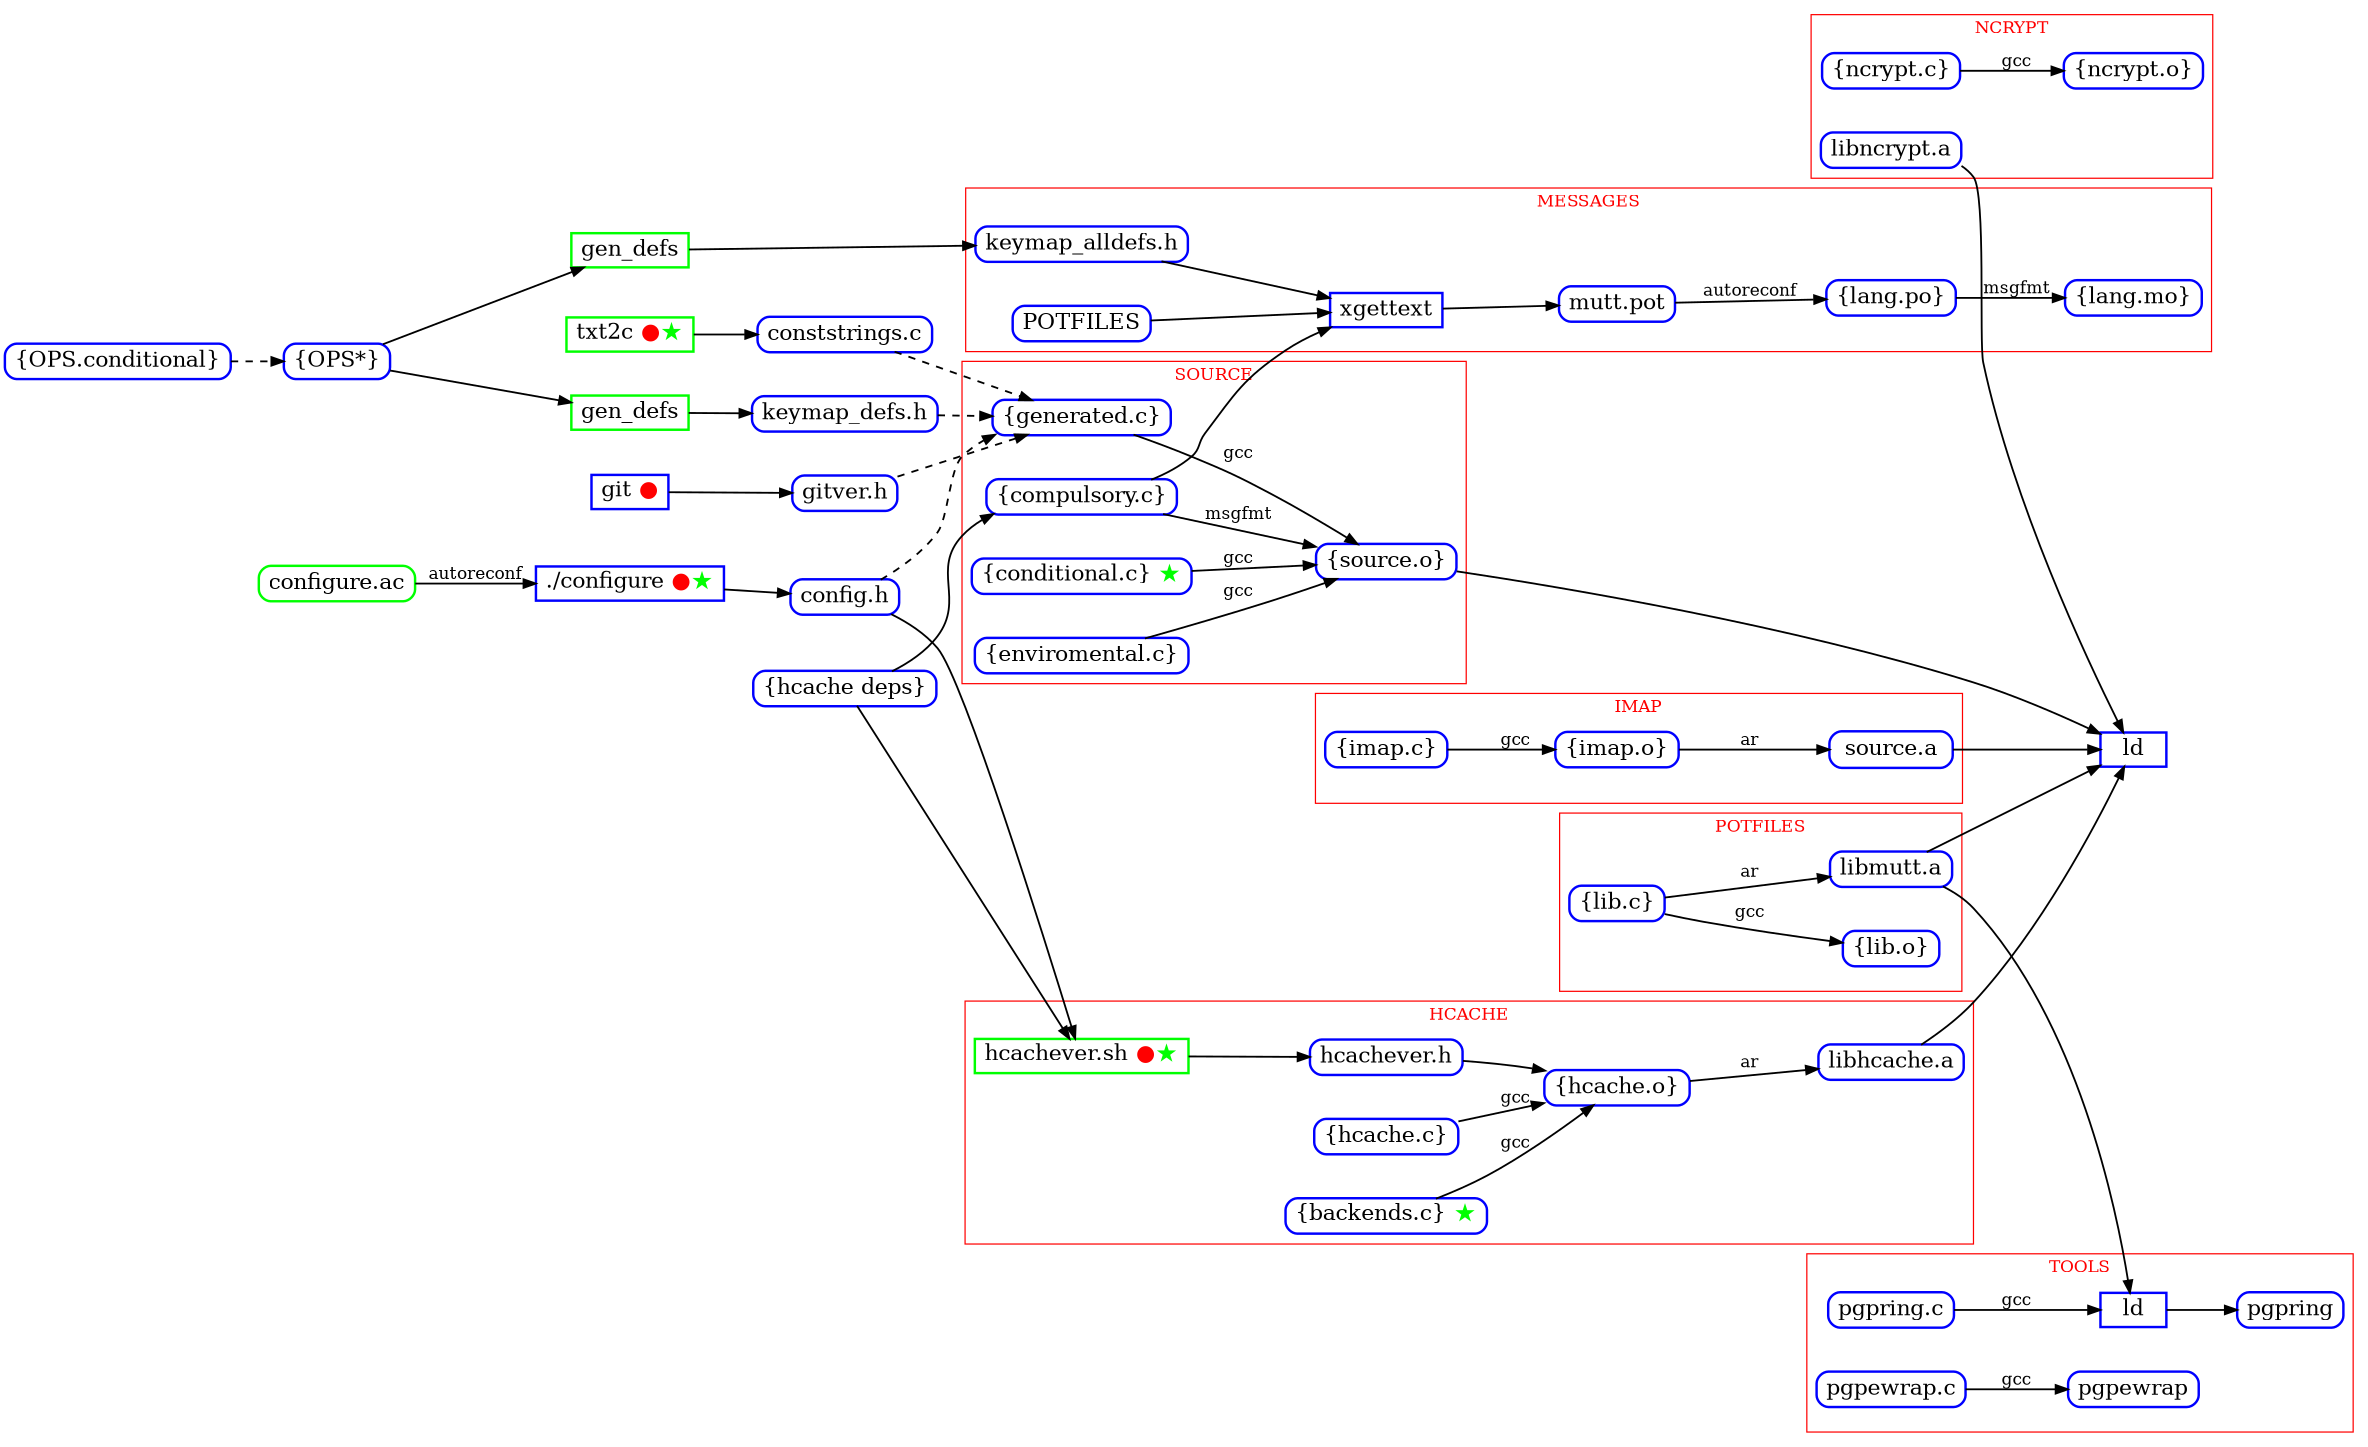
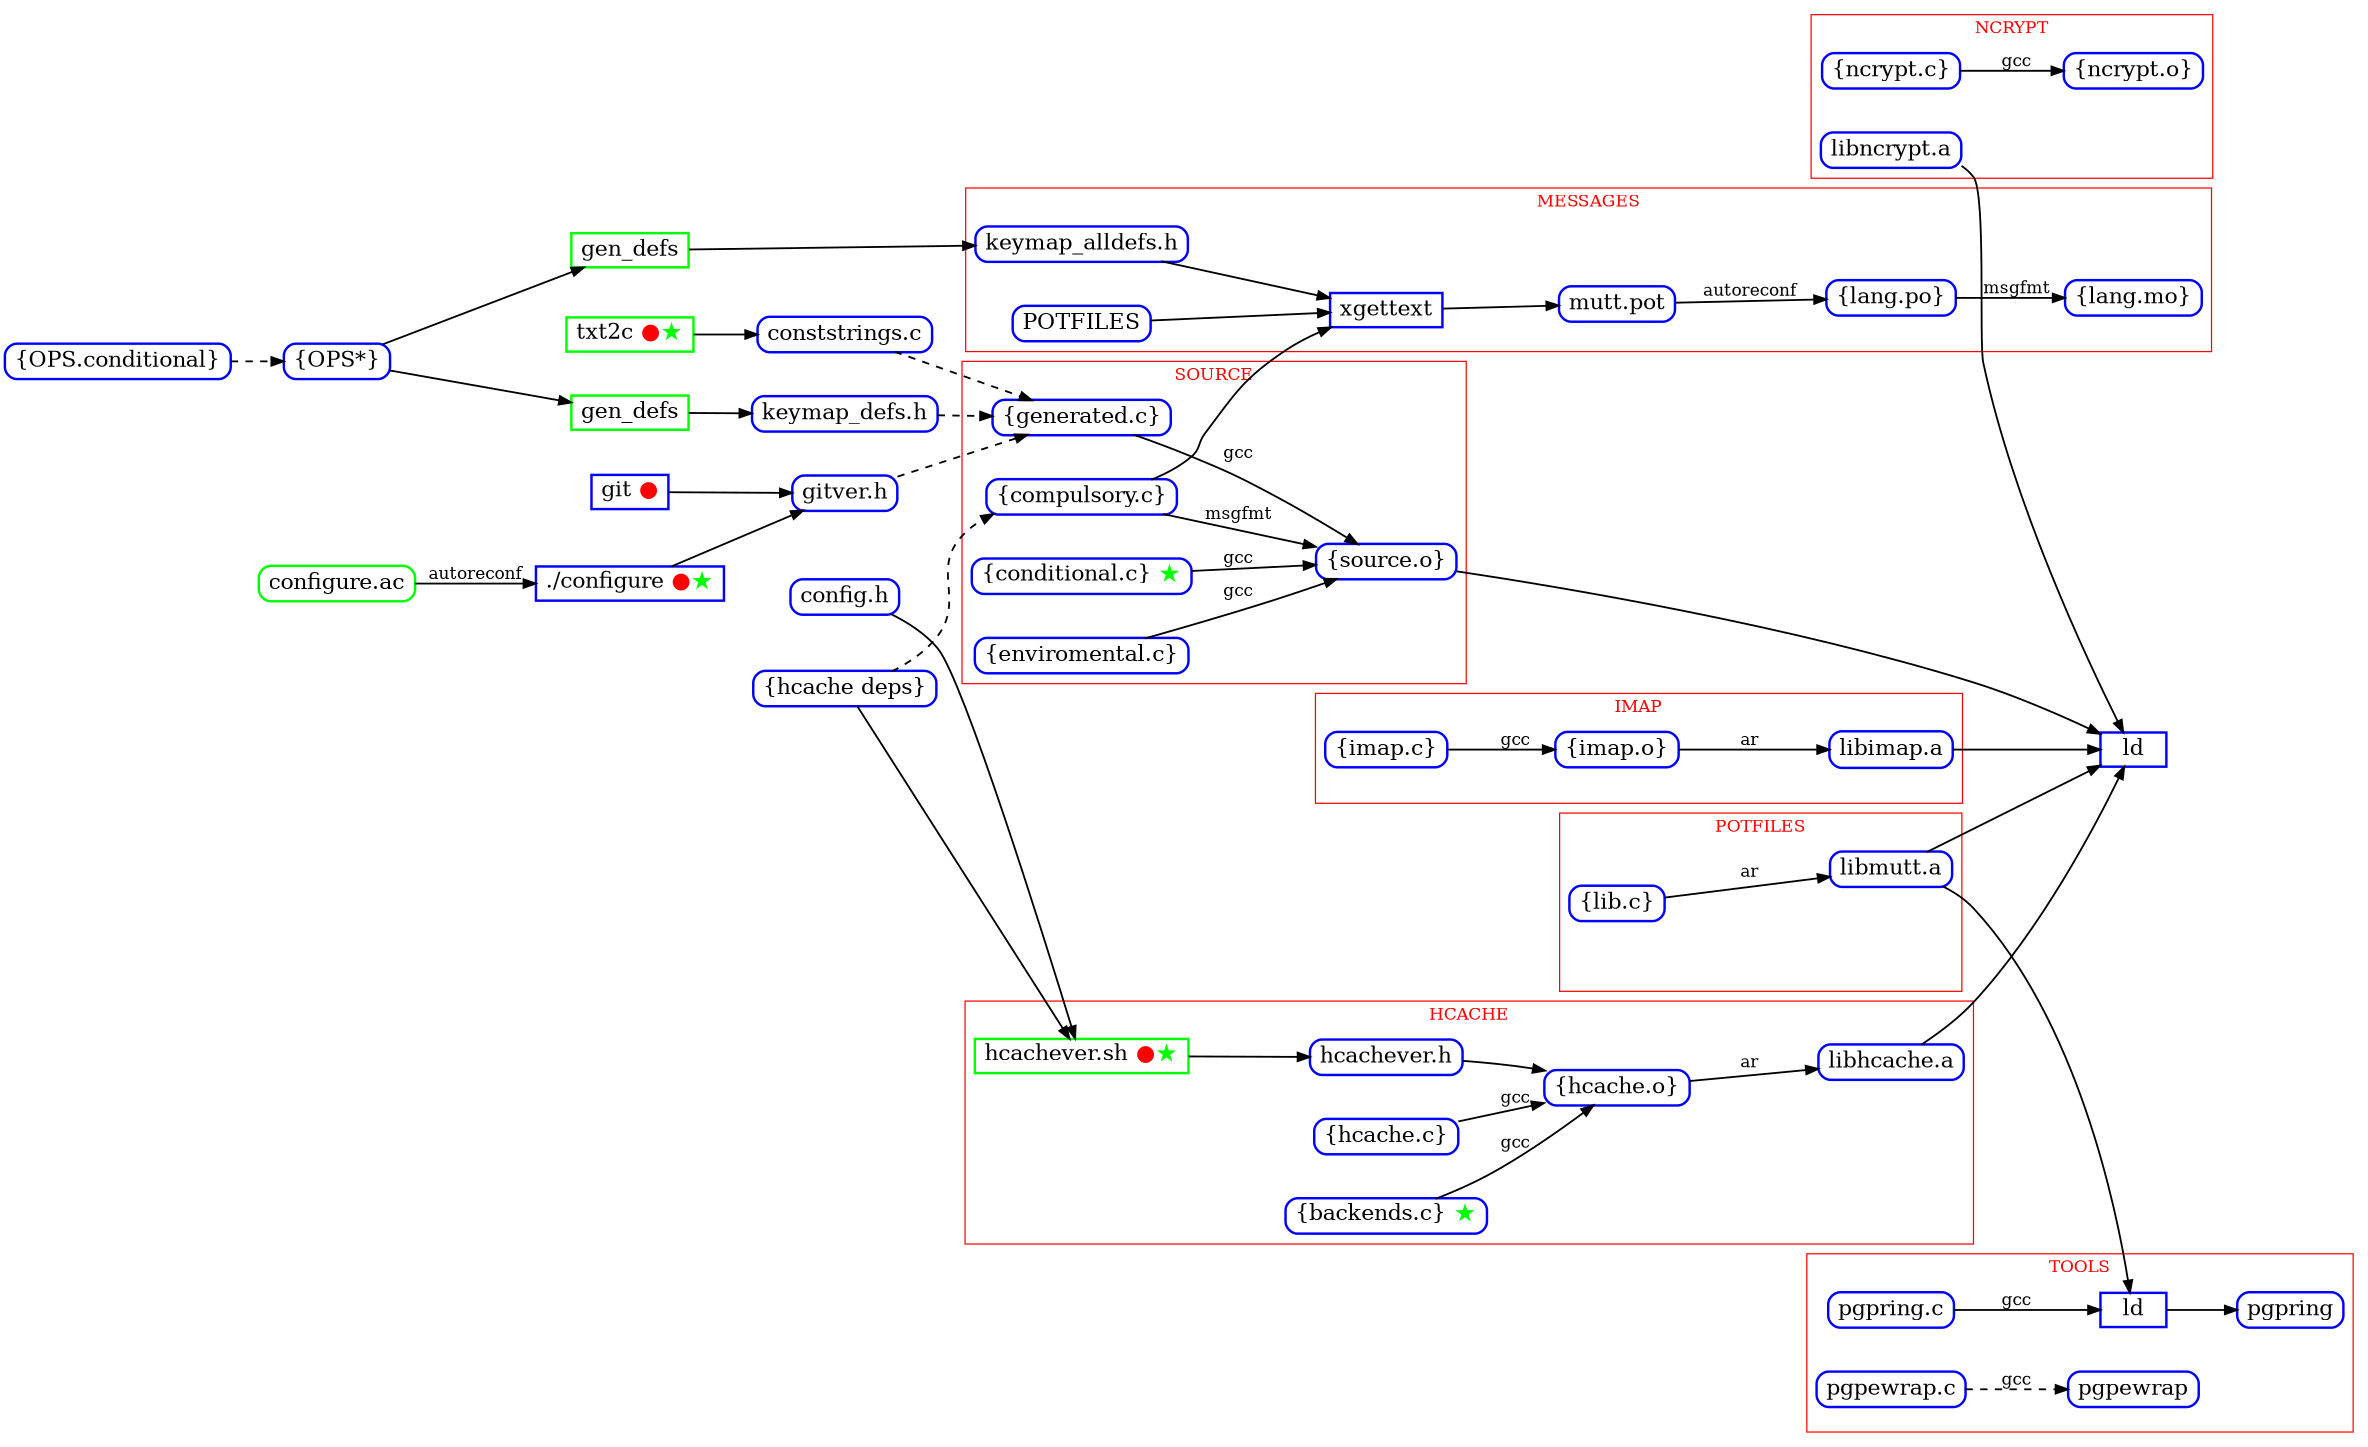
(944, 517) -> none
(751, 591) -> (732, 541)
(949, 602) -> (949, 602)
(1891, 750) -> (1891, 750)
(1891, 949) -> none
(2010, 1389) -> (2010, 1389)
